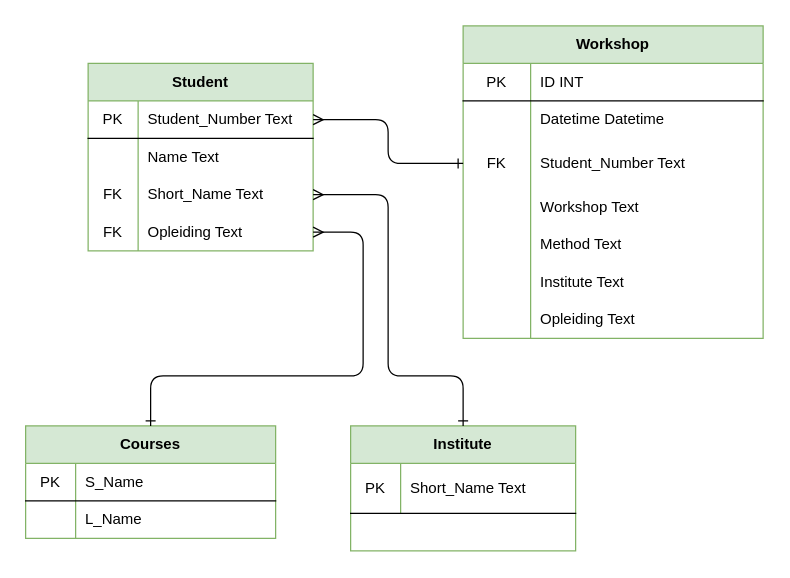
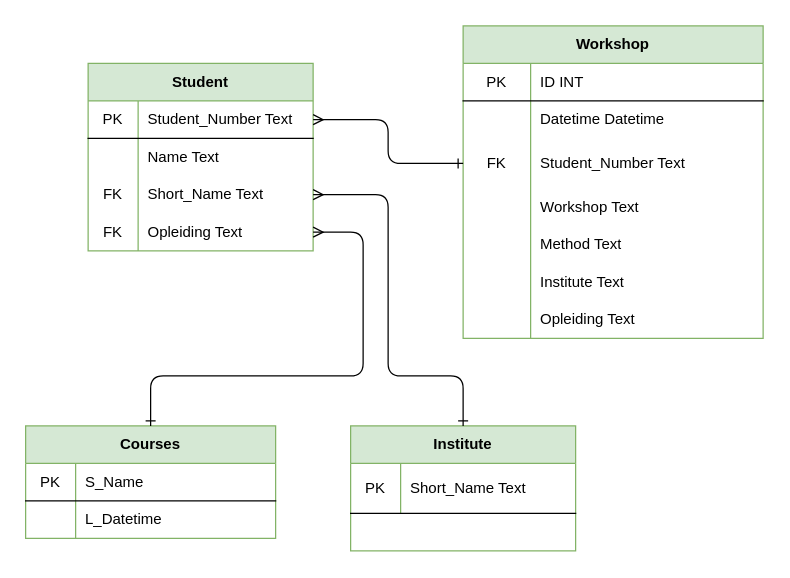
(111, 519) -> (126, 519)
